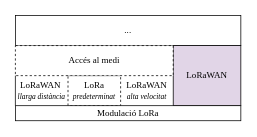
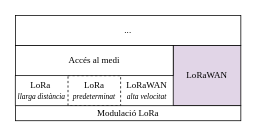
(94, 60) -> (94, 60)
(42, 90) -> (42, 90)
